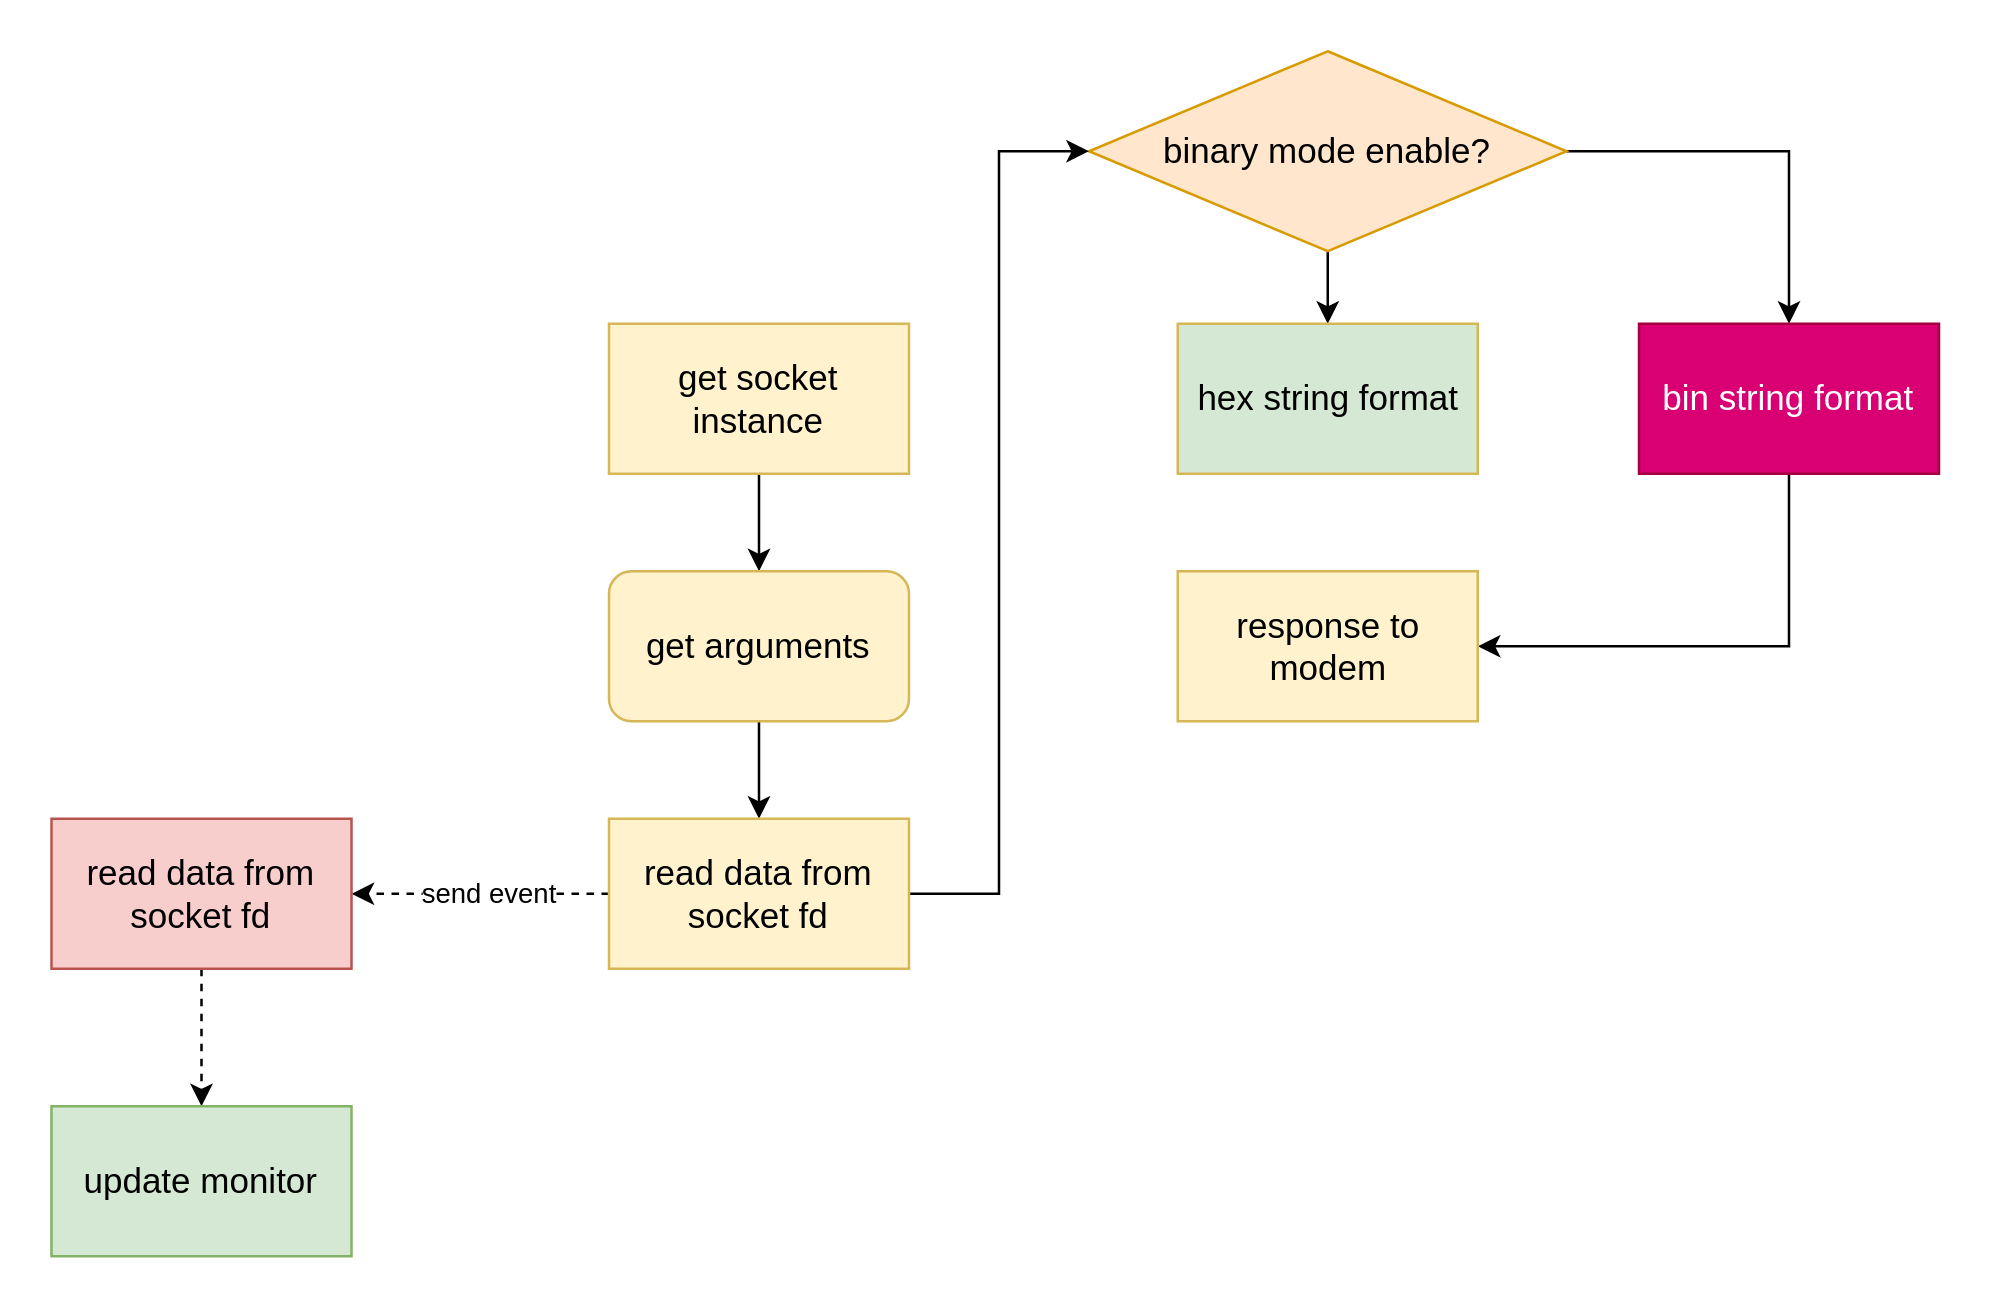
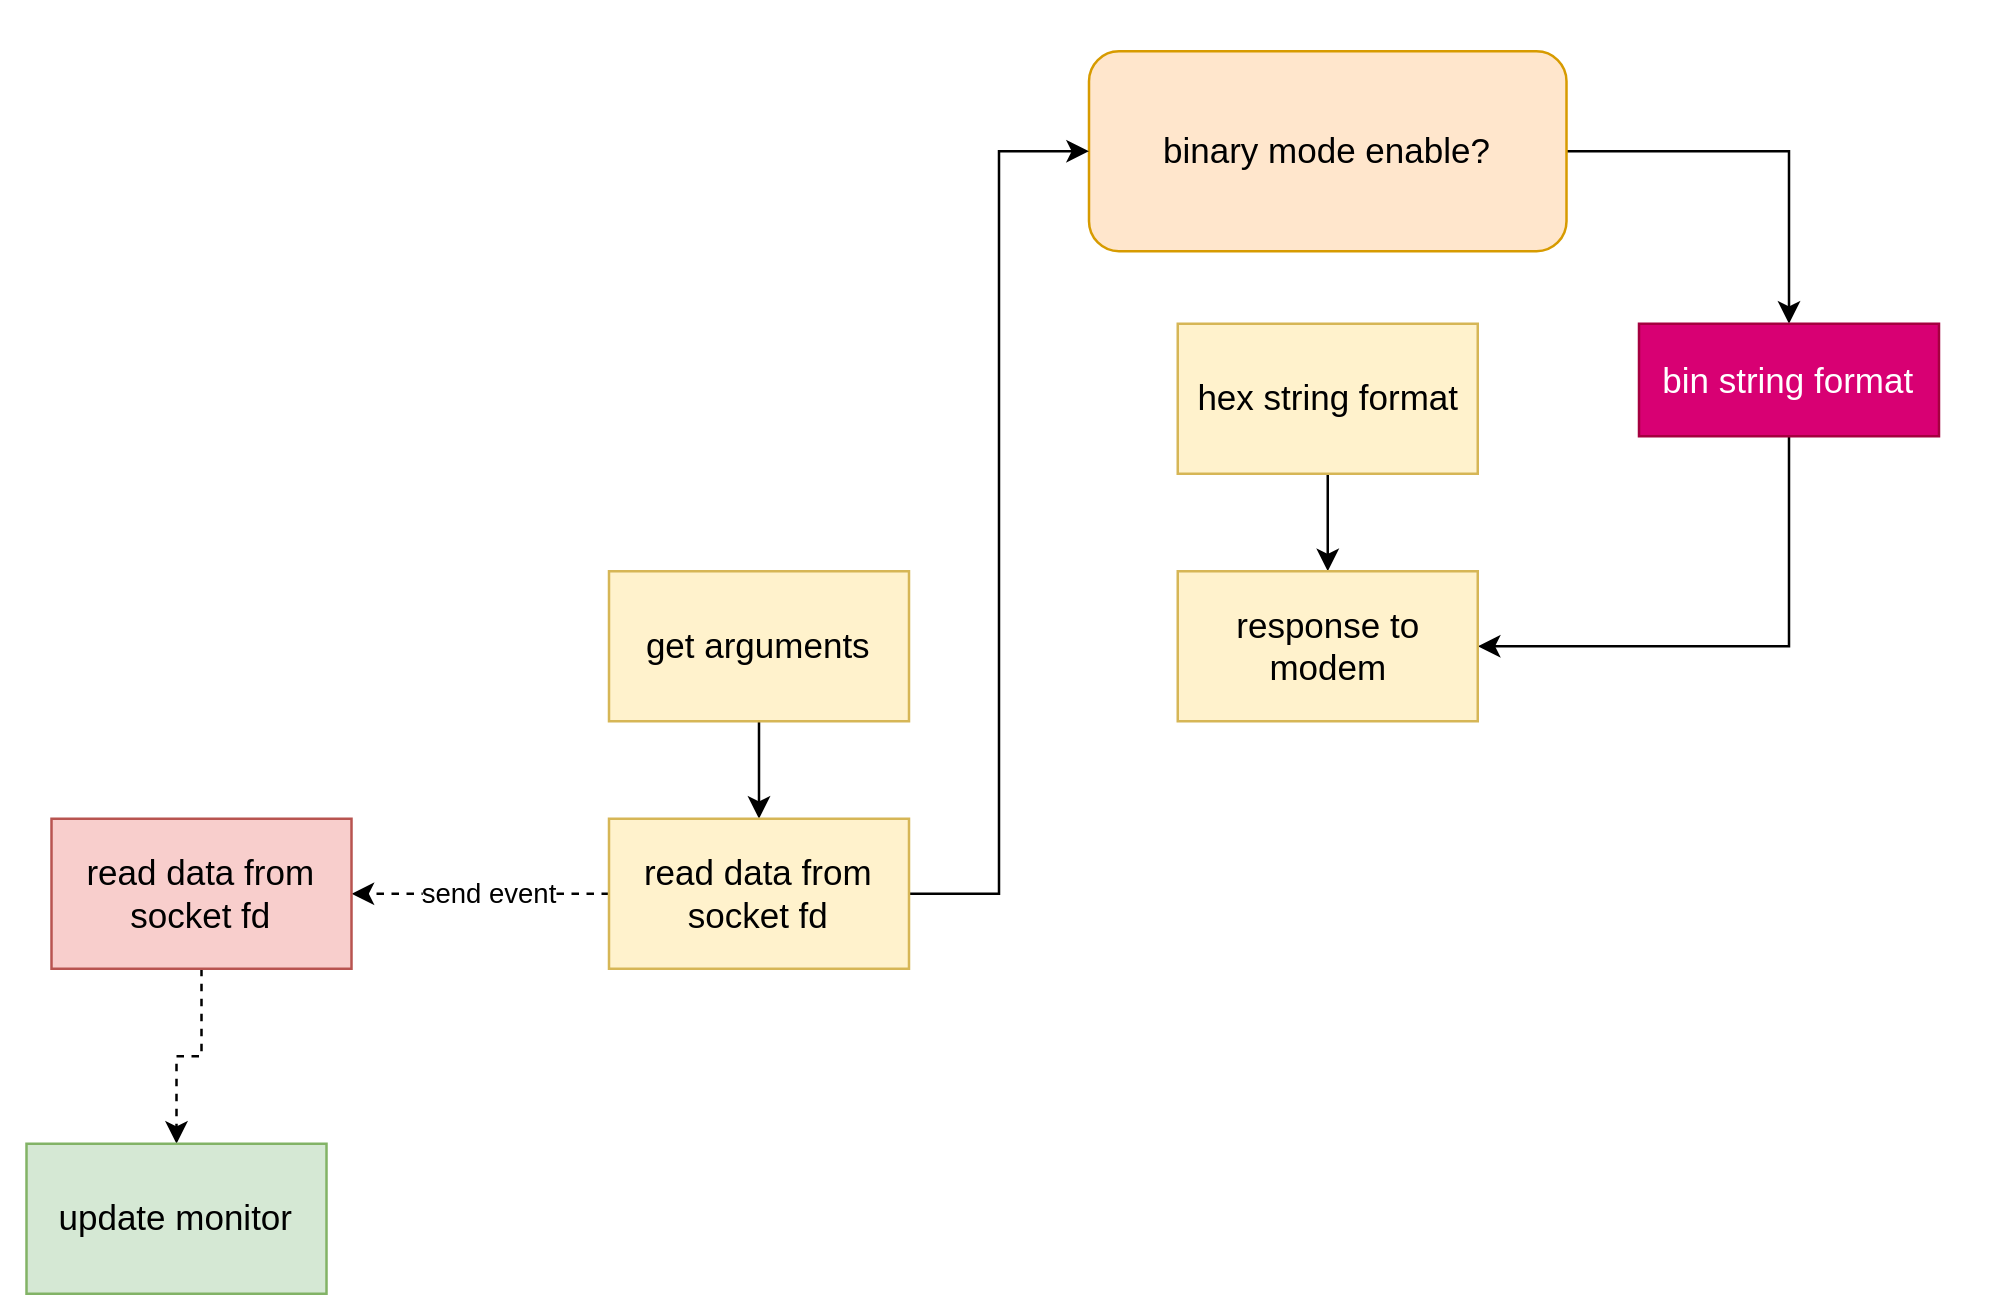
(1328, 151) -> (1328, 151)
(1328, 296) -> none
(759, 399) -> none
(1328, 399) -> (1328, 399)
(1789, 399) -> (1789, 380)
(759, 517) -> none
none -> (1328, 517)
(759, 646) -> (759, 646)
(201, 1181) -> (176, 1219)
